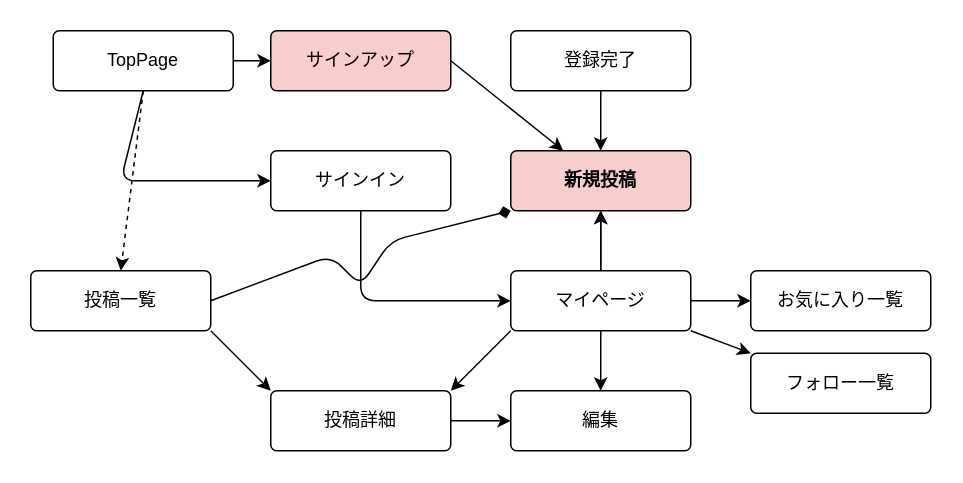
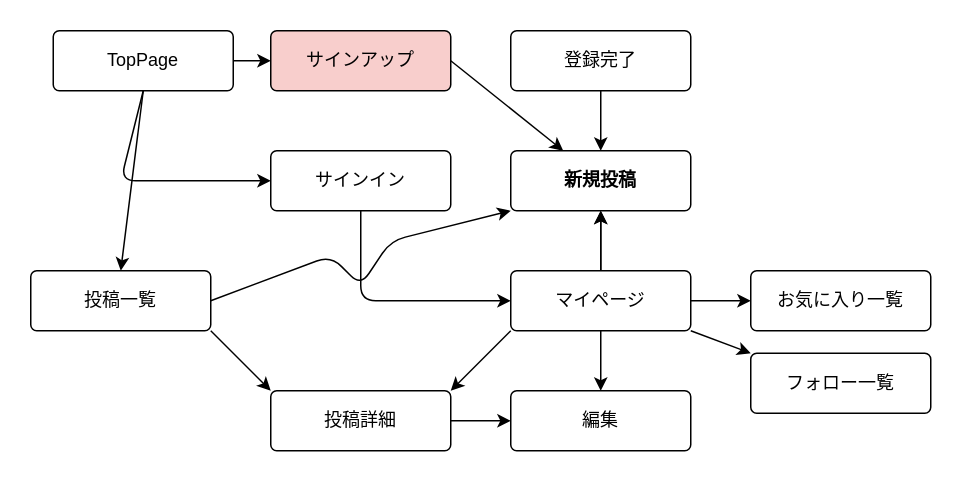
(601, 181) -> (601, 181)
(132, 183) -> (132, 183)
(499, 214) -> (500, 214)
